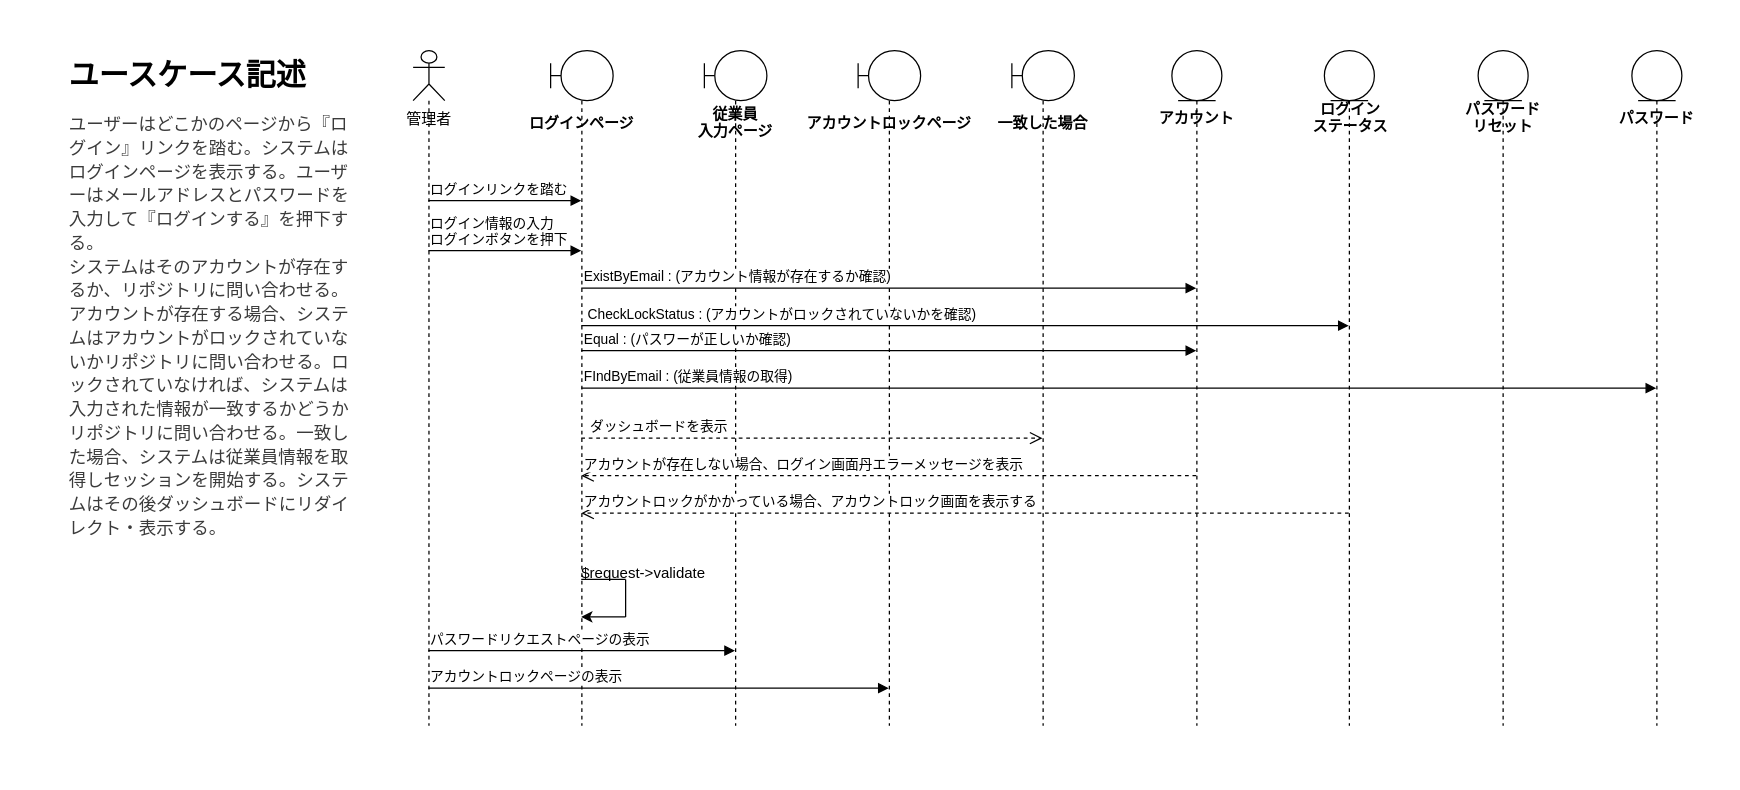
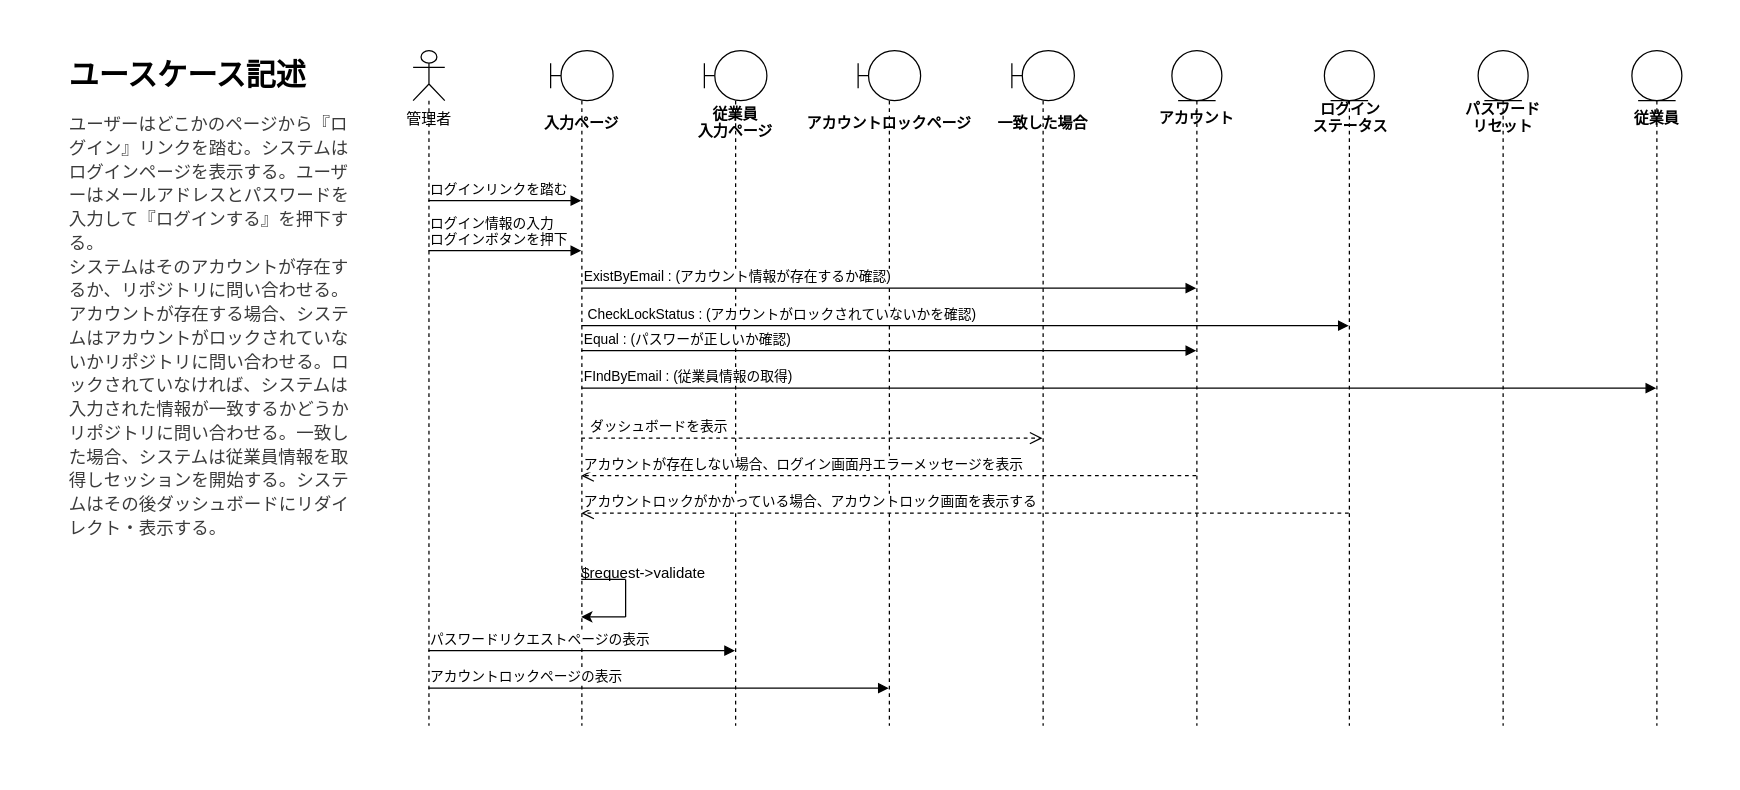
(1656, 118) -> (1656, 118)
(581, 123) -> (581, 123)
